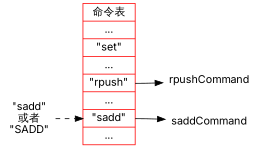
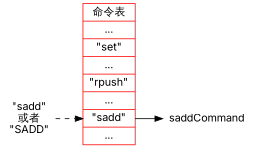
(209, 80) -> none
